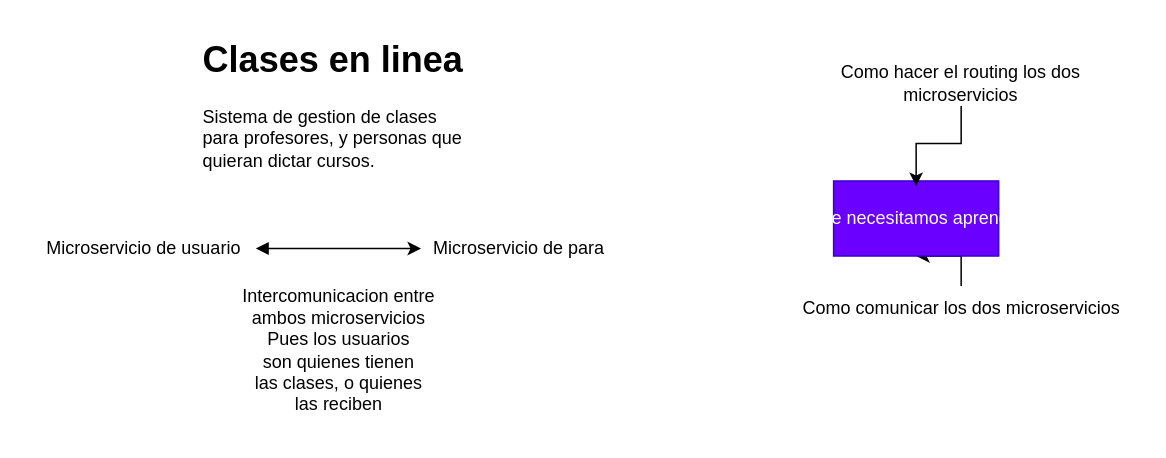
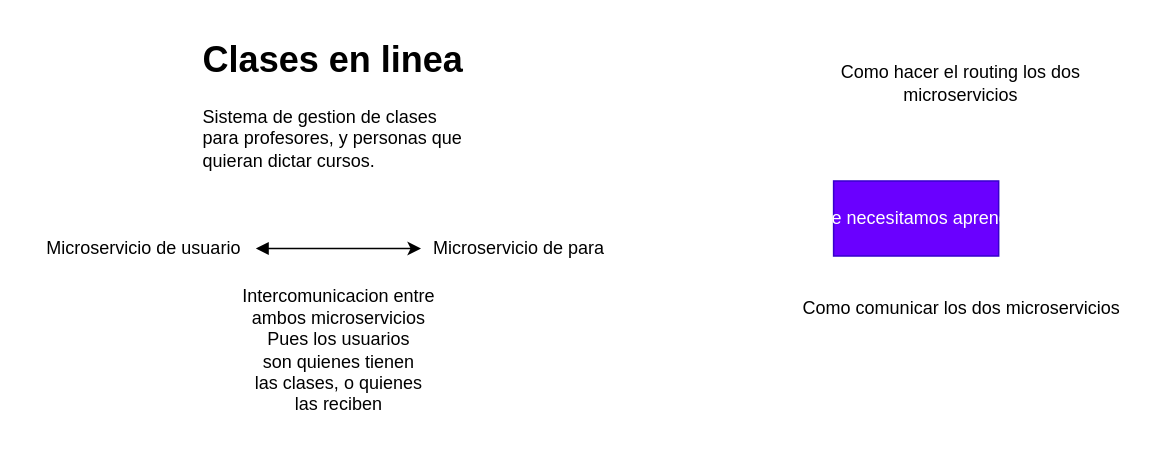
(941, 143) -> none
(961, 270) -> none
